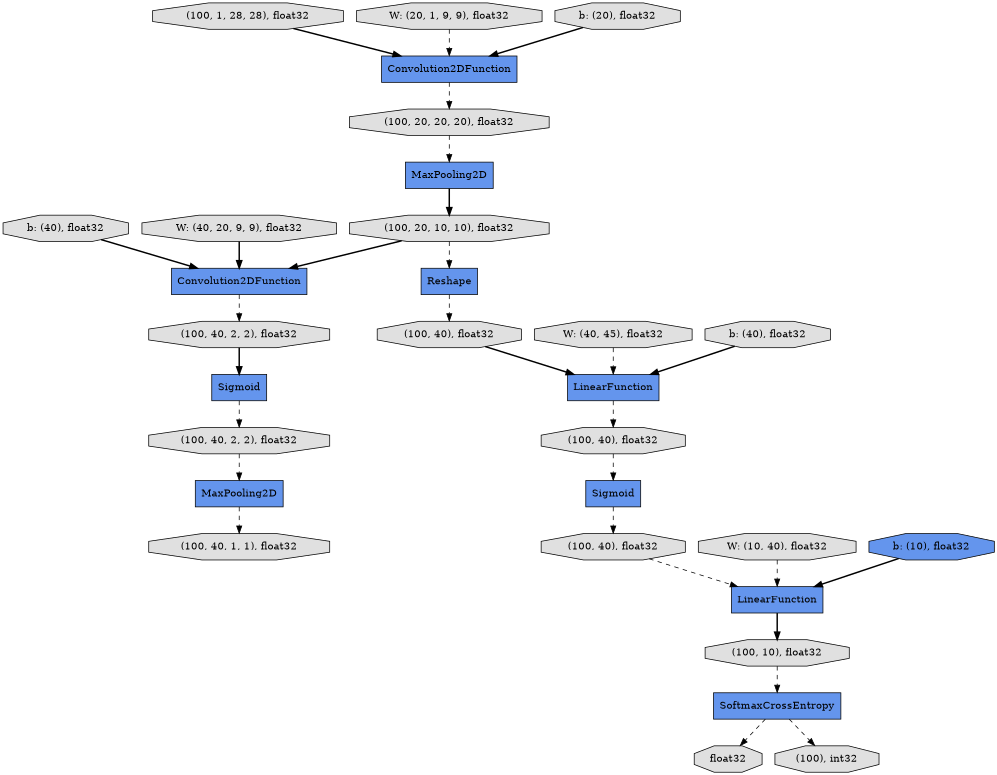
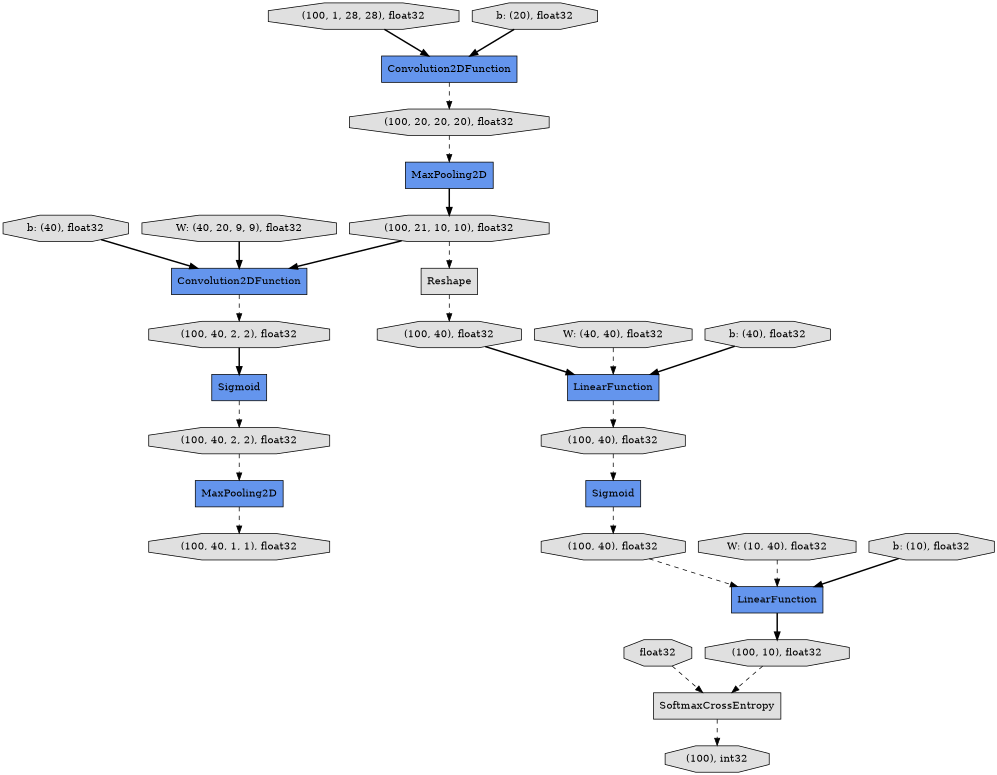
(449, 16) -> none
(449, 228) -> (449, 228)
(449, 281) -> (449, 281)
(613, 334) -> (613, 334)
(932, 547) -> (932, 547)
(777, 706) -> (717, 706)
(755, 730) -> (685, 677)
